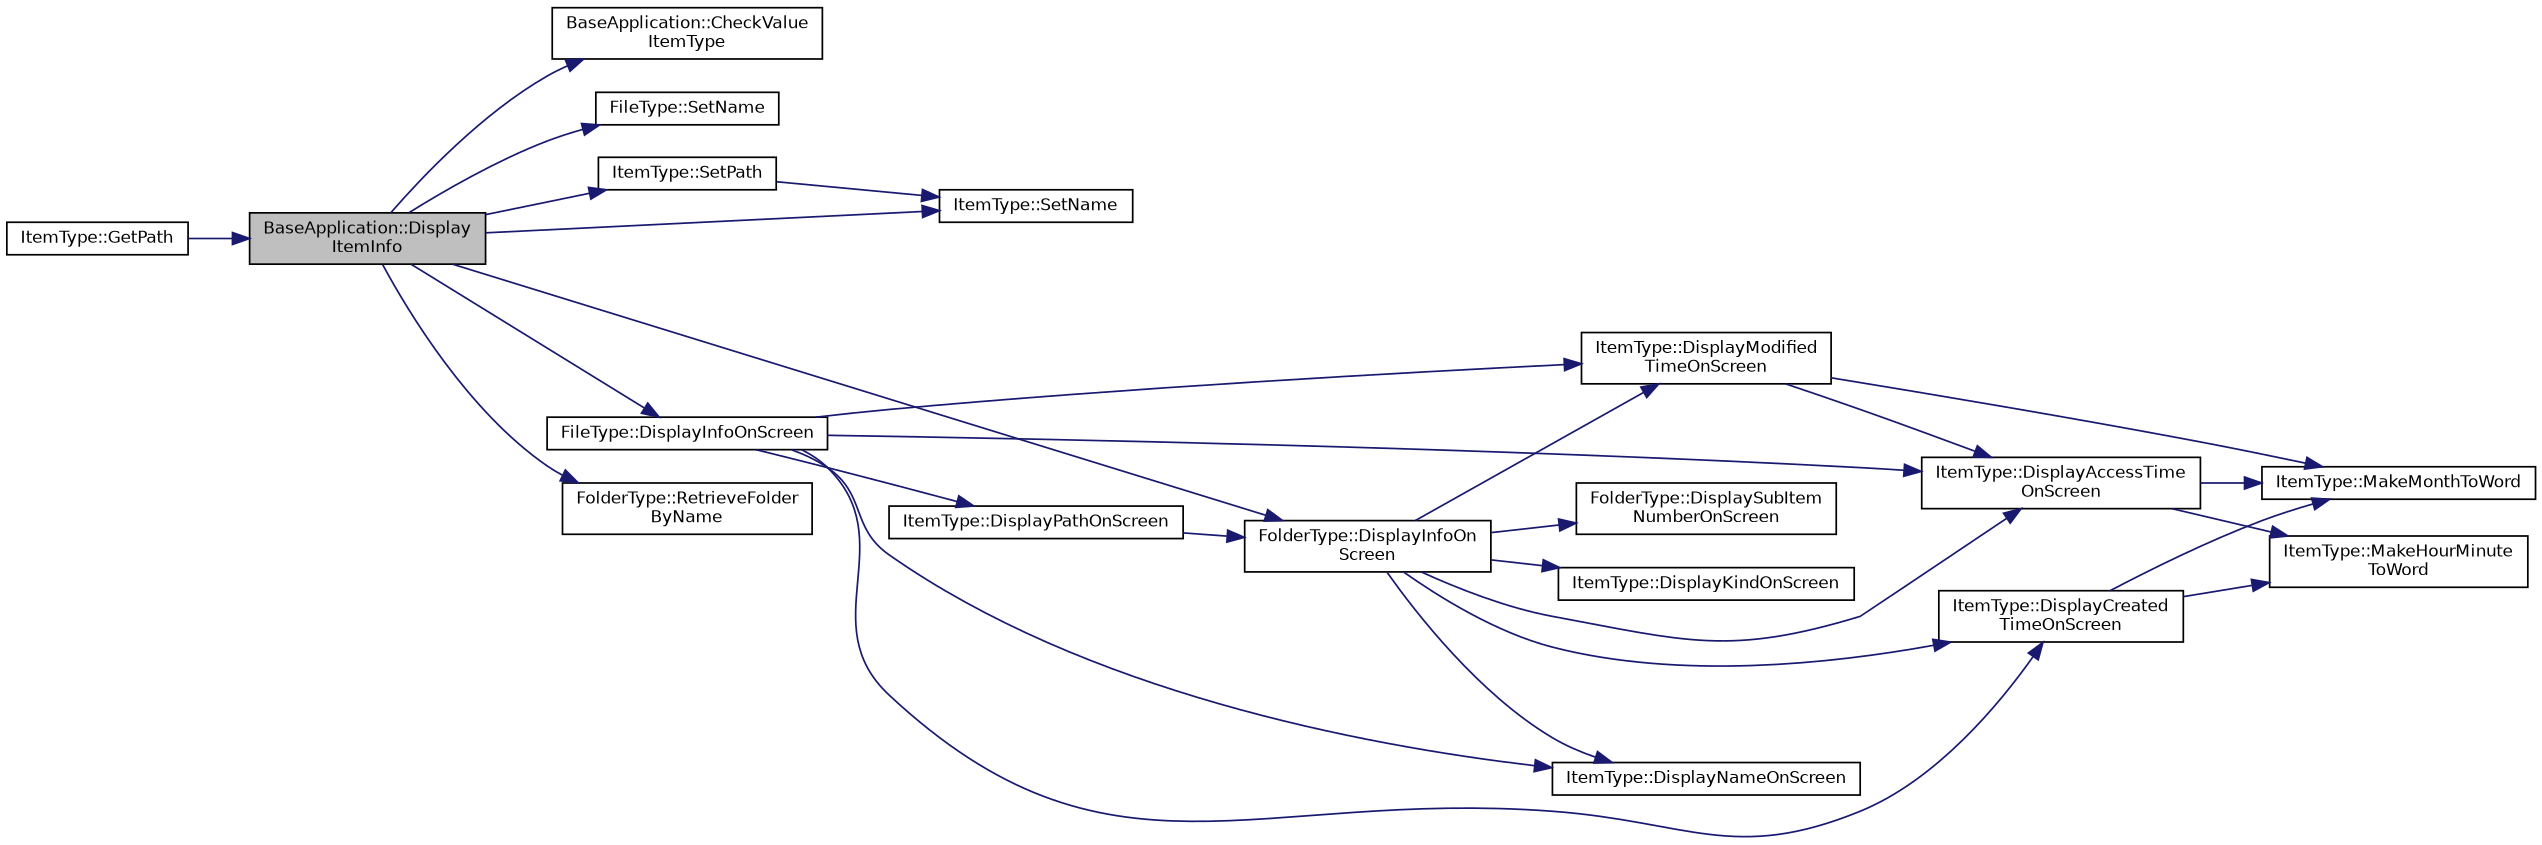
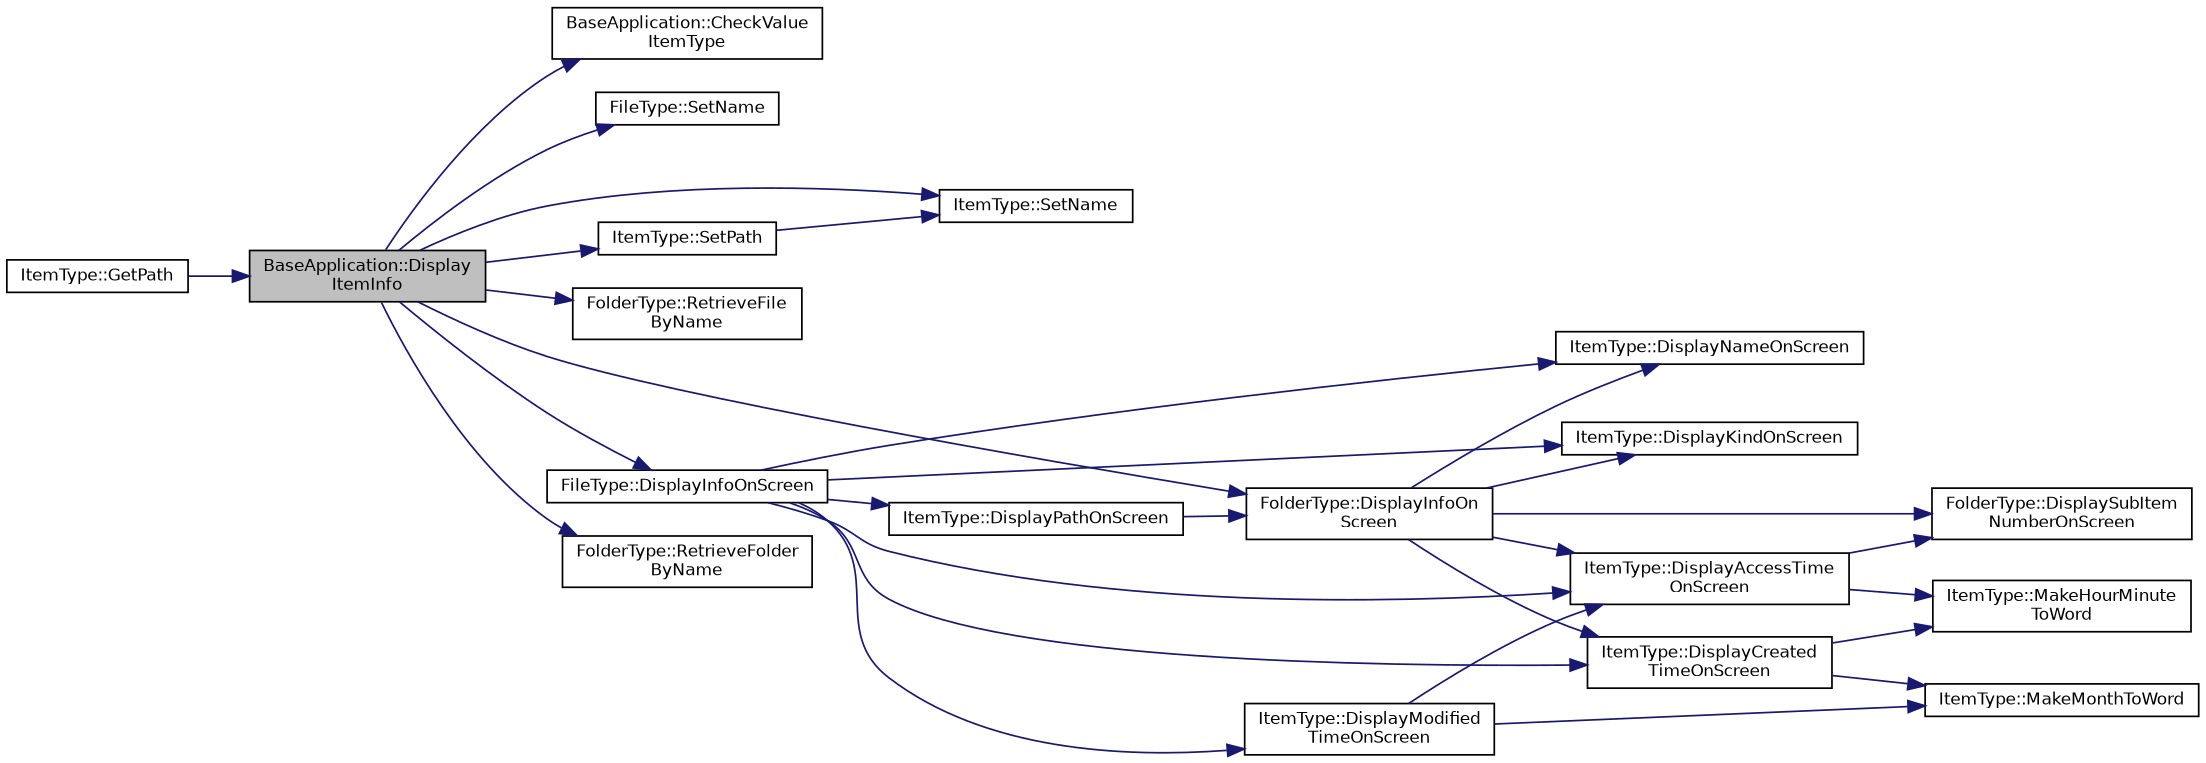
none -> (687, 314)
none -> (1186, 463)
(1512, 466) -> none
(2222, 483) -> (1882, 547)
